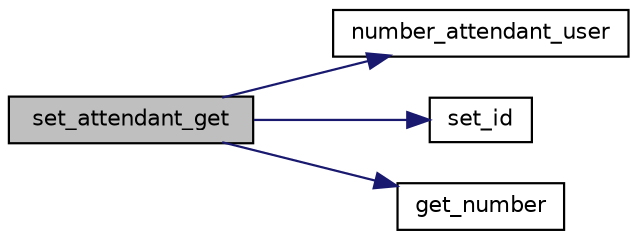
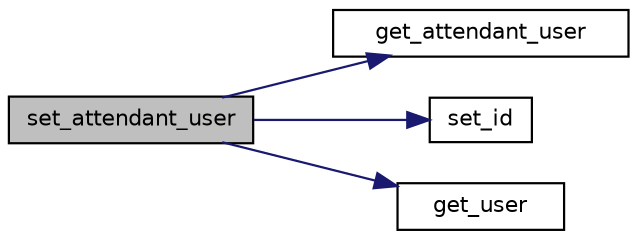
(481, 33) -> (481, 33)
(131, 120) -> (131, 120)
(481, 207) -> (481, 207)
